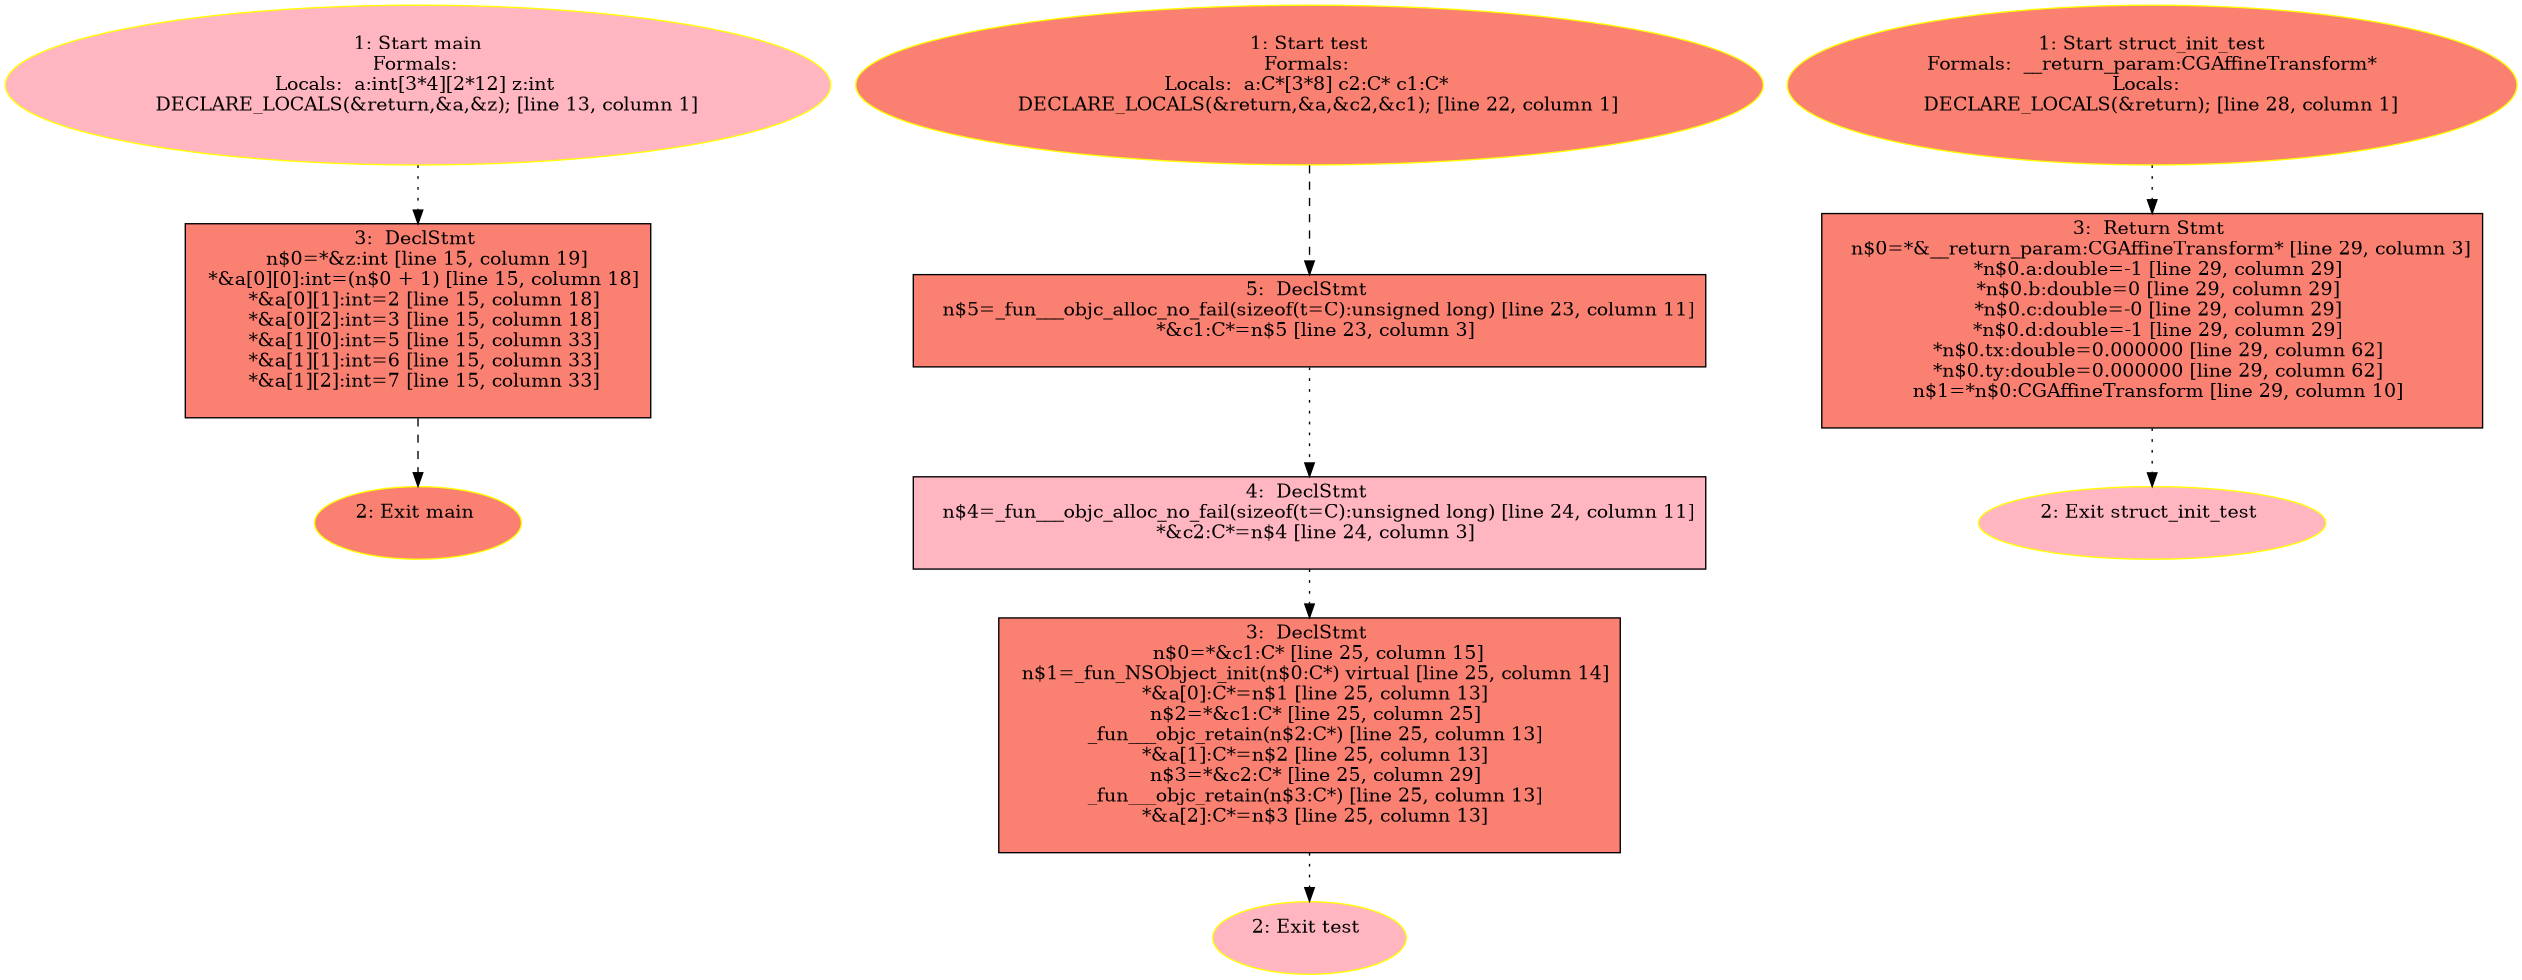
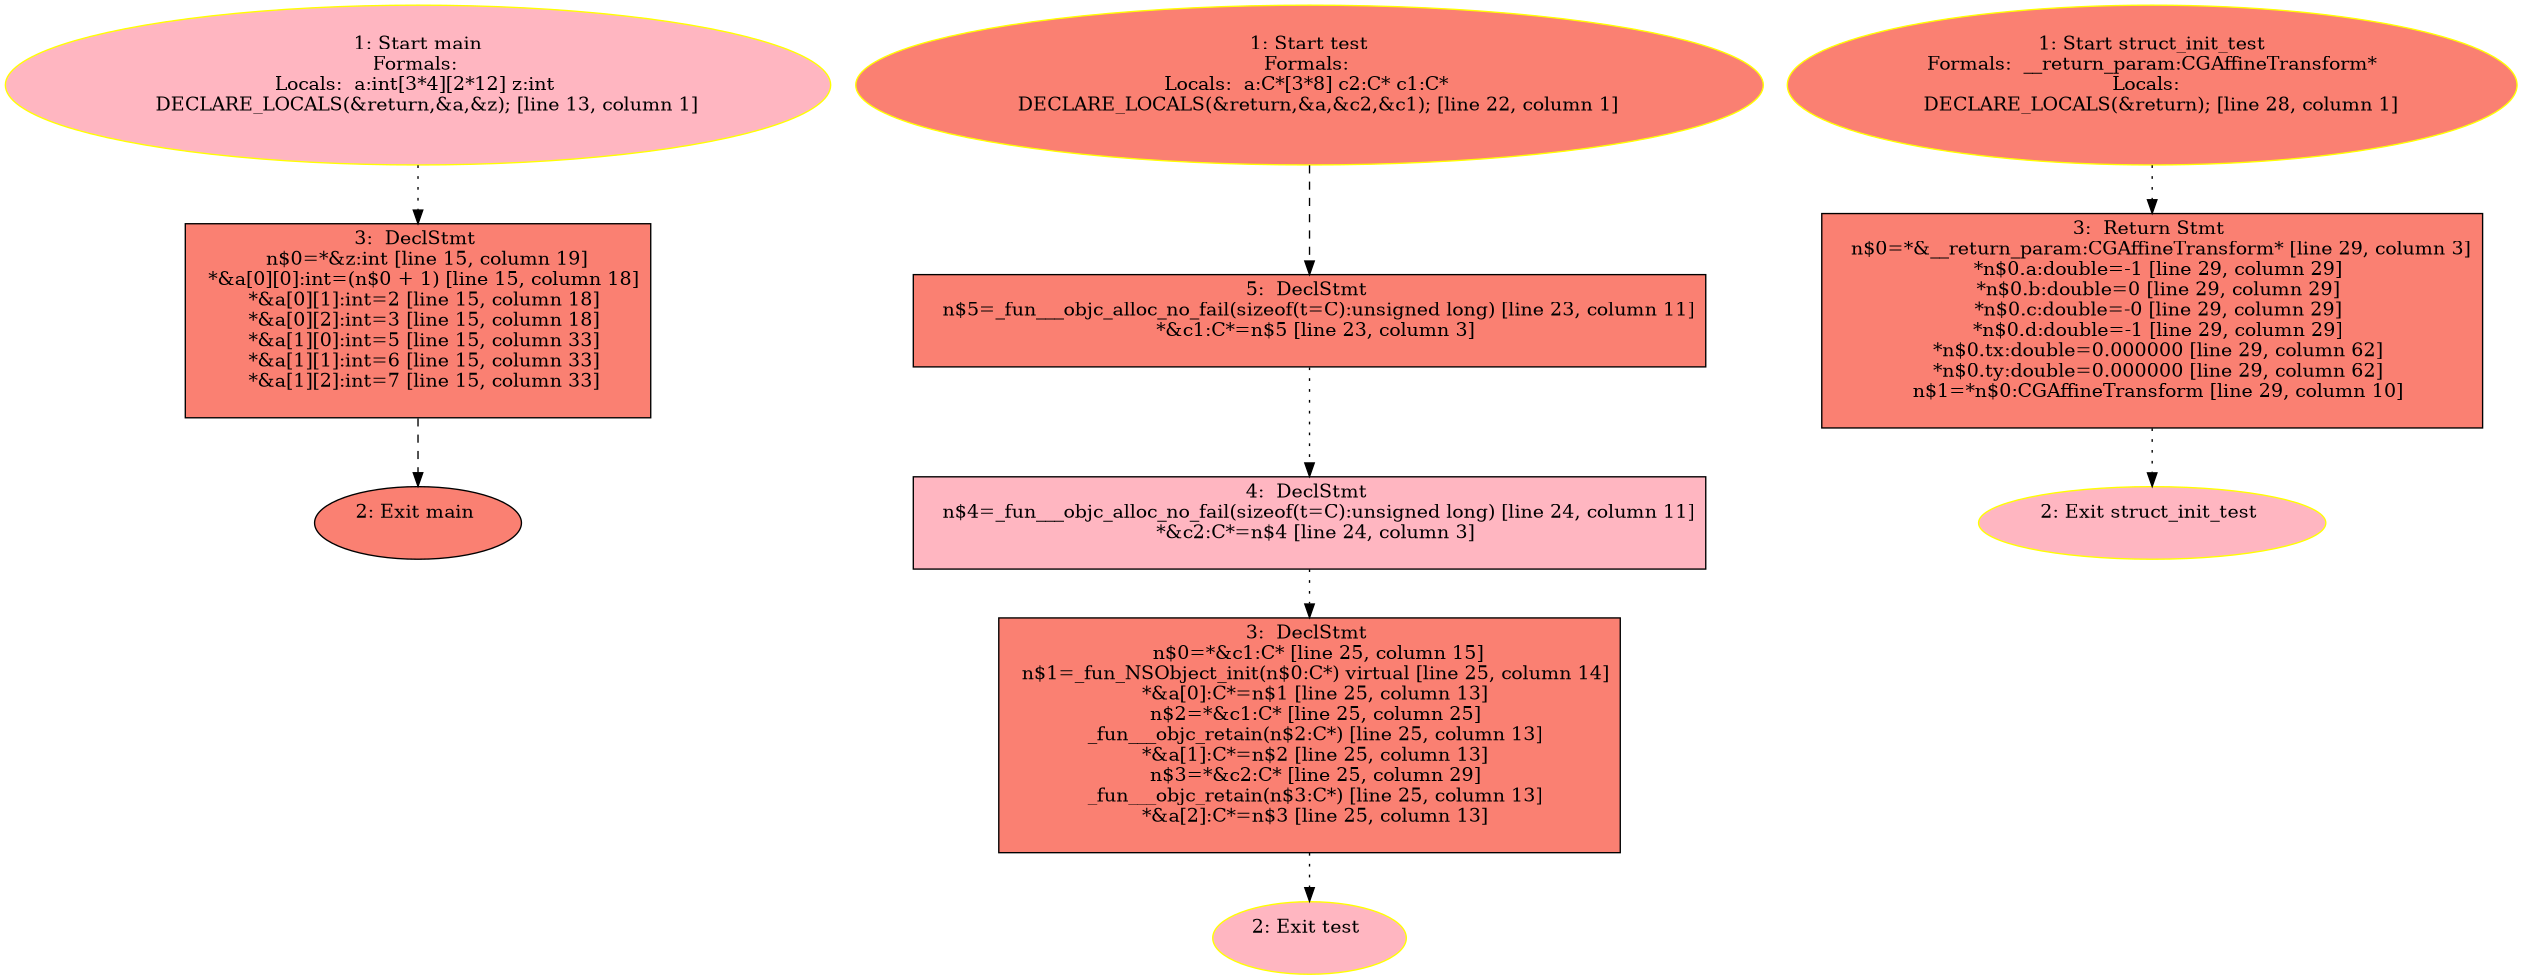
(418, 523) -> (418, 523)
